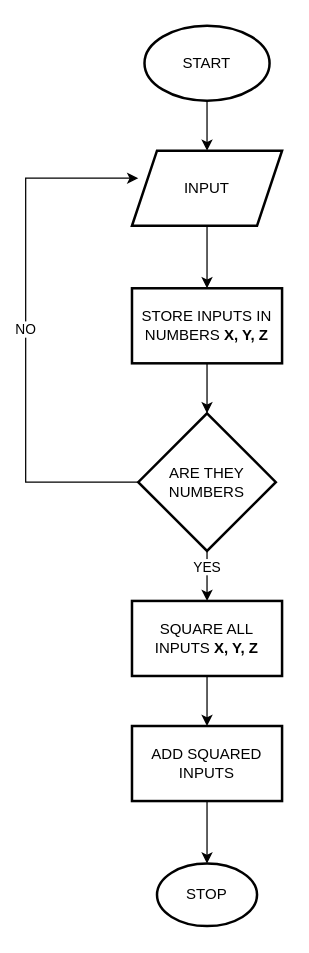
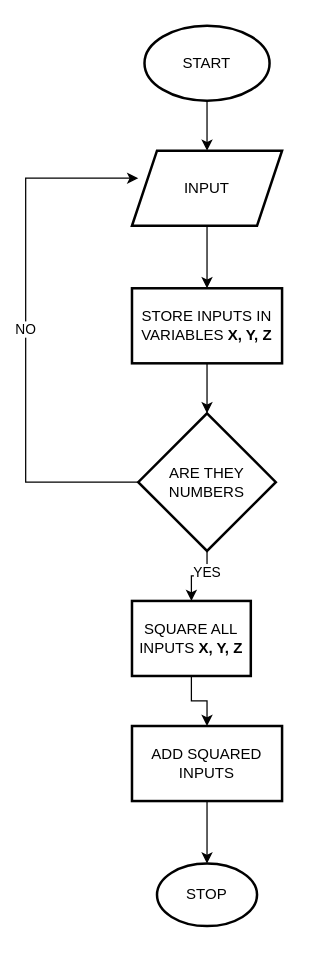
(207, 326) -> (207, 326)
(207, 638) -> (191, 638)
